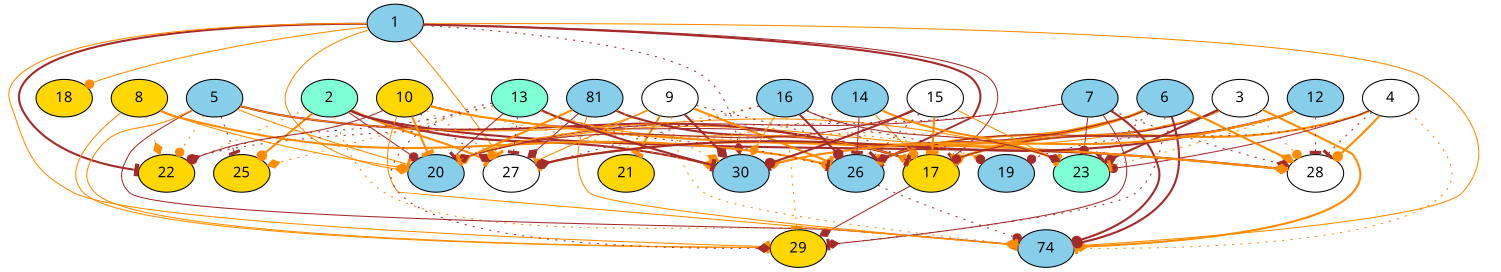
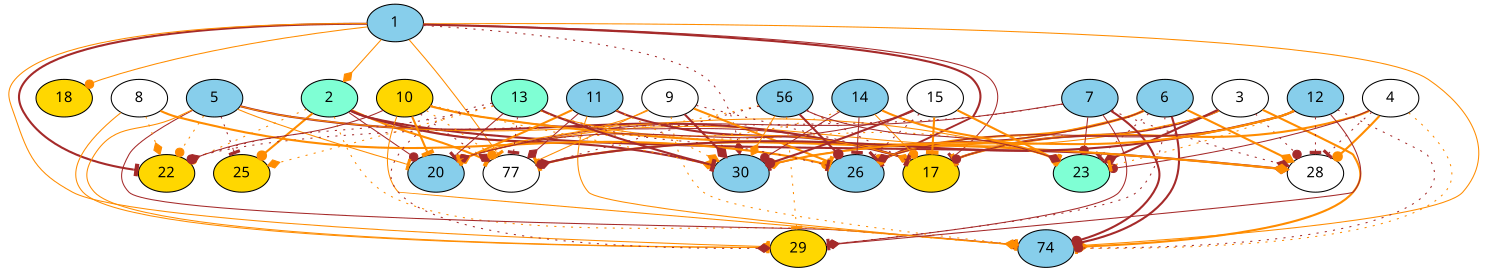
(139, 98) -> (139, 98)
(595, 98) -> (595, 98)
(785, 98) -> (785, 98)
(286, 105) -> (367, 56)
(995, 129) -> (995, 129)
none -> (804, 133)
(1275, 133) -> (1275, 133)
(1054, 135) -> none
(295, 148) -> none
(511, 173) -> (511, 173)
(626, 173) -> none
(1006, 173) -> none
(870, 208) -> (1170, 213)
(945, 212) -> (1411, 204)
